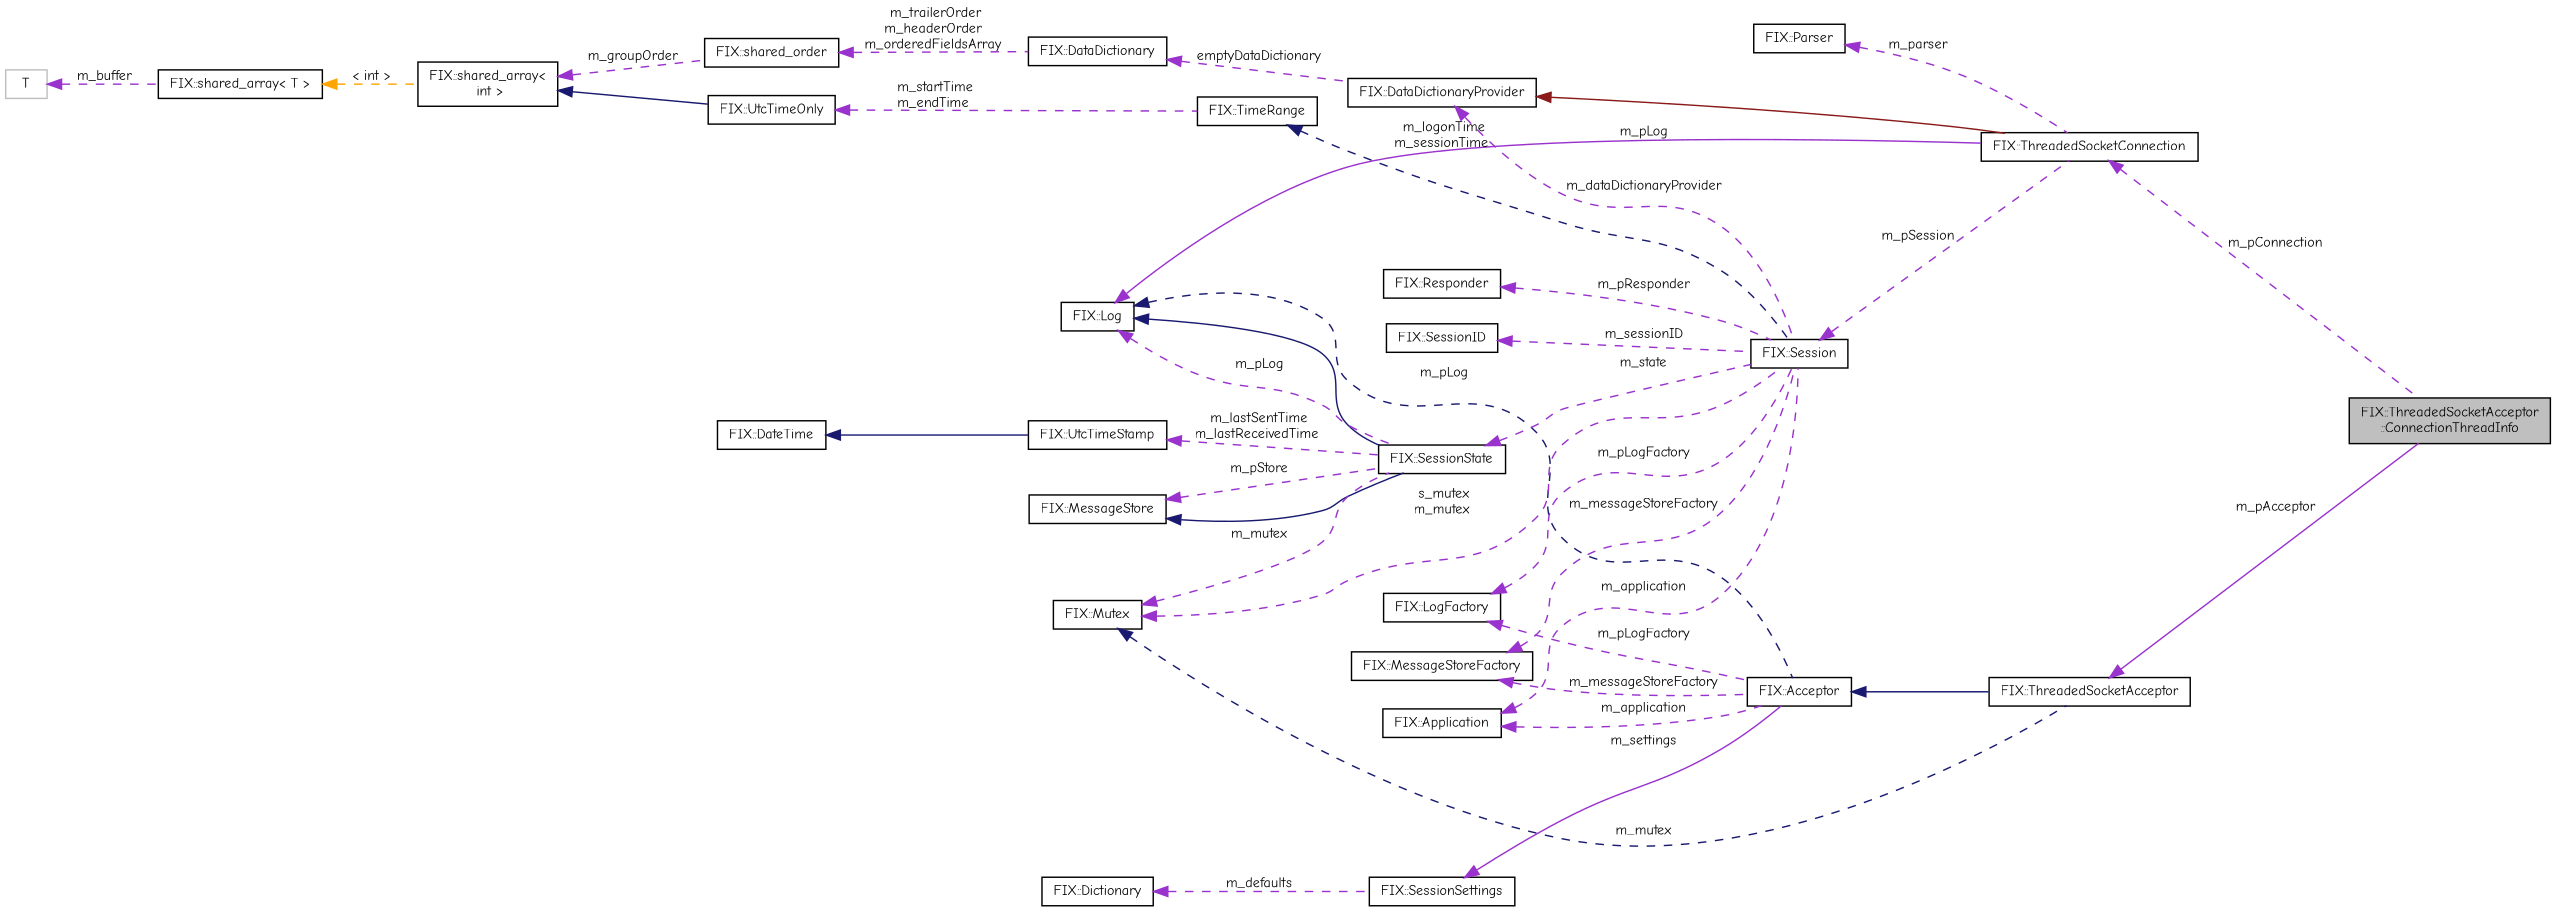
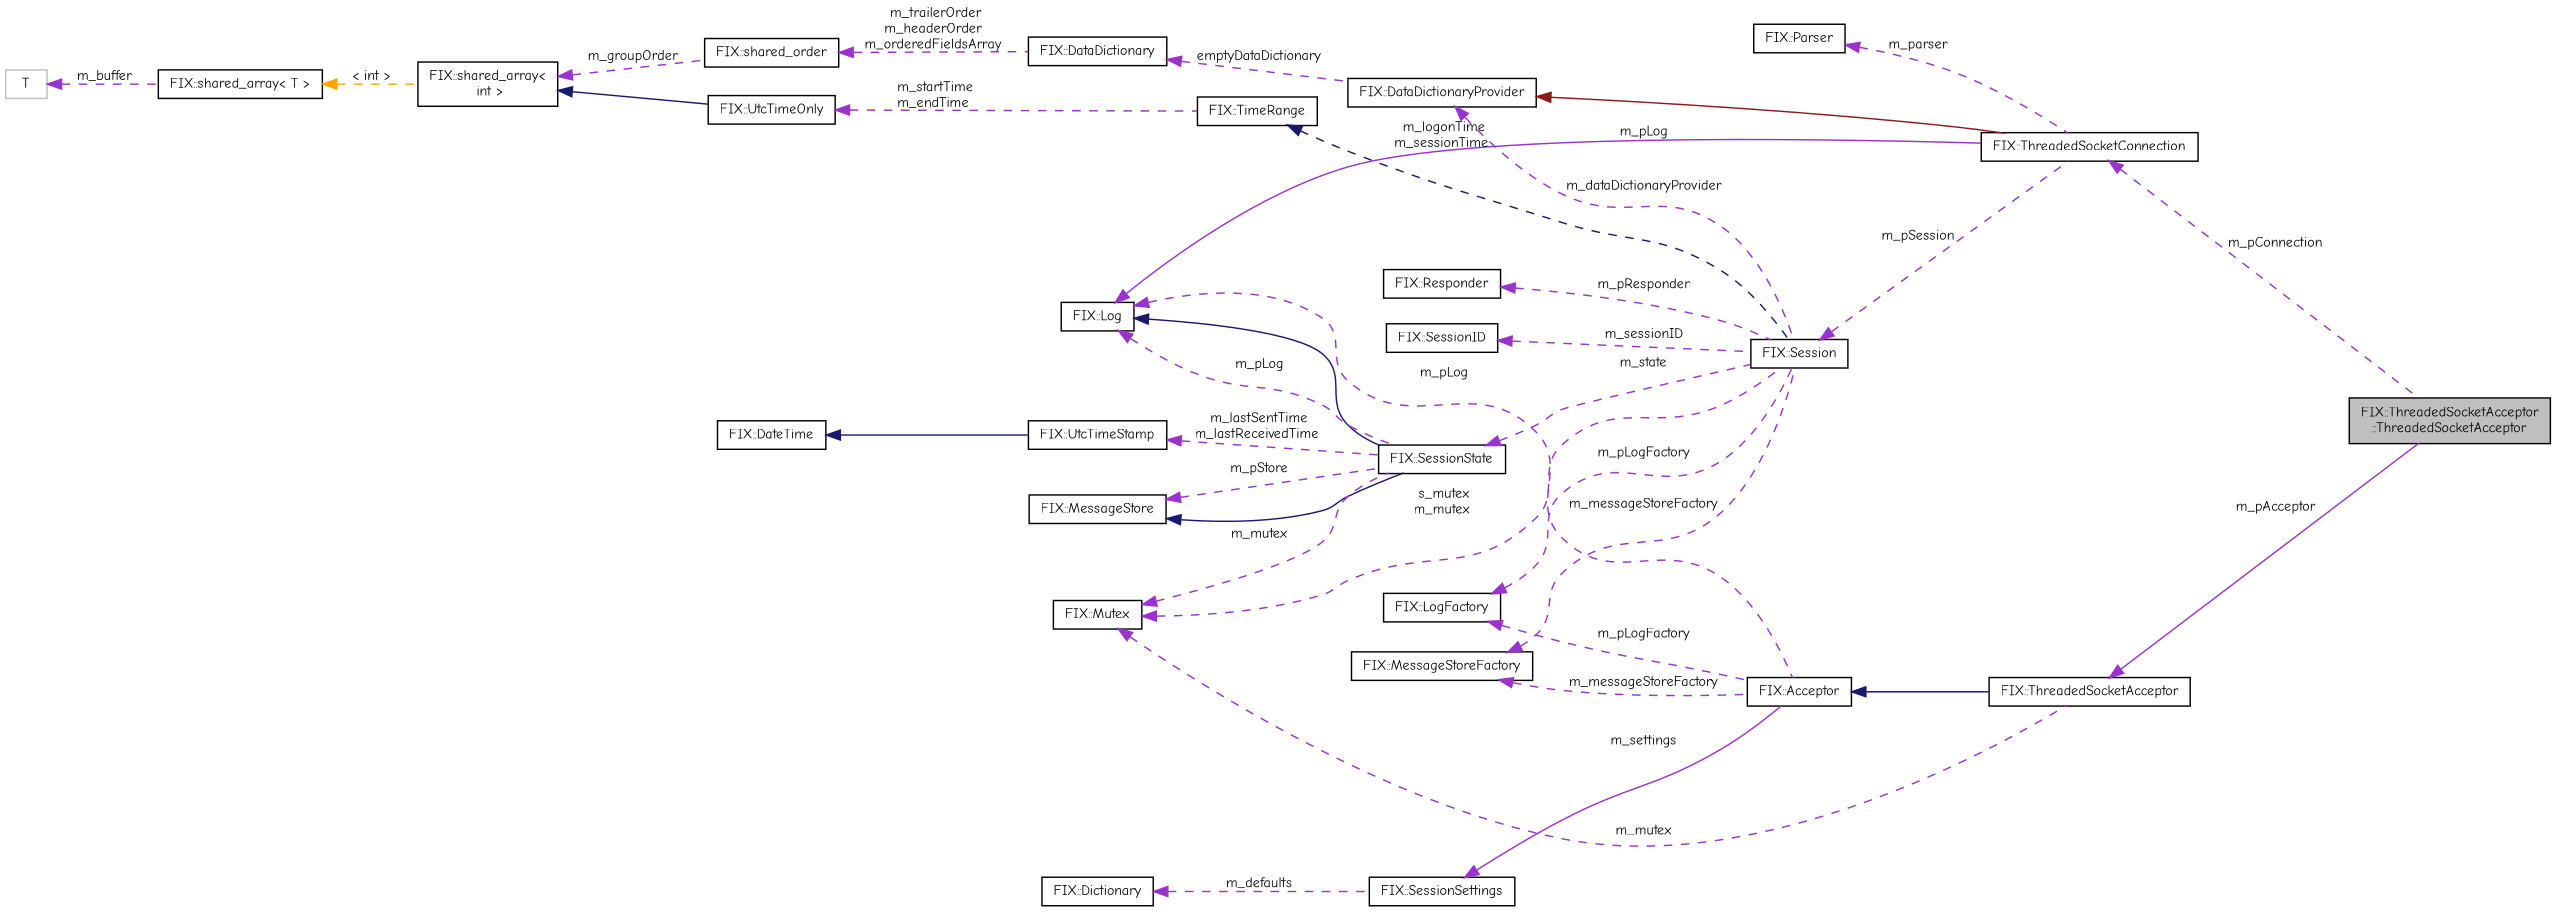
(1519, 419) -> (1519, 419)
(2450, 421) -> (2450, 421)
(1442, 723) -> none
(1588, 841) -> (1588, 841)
